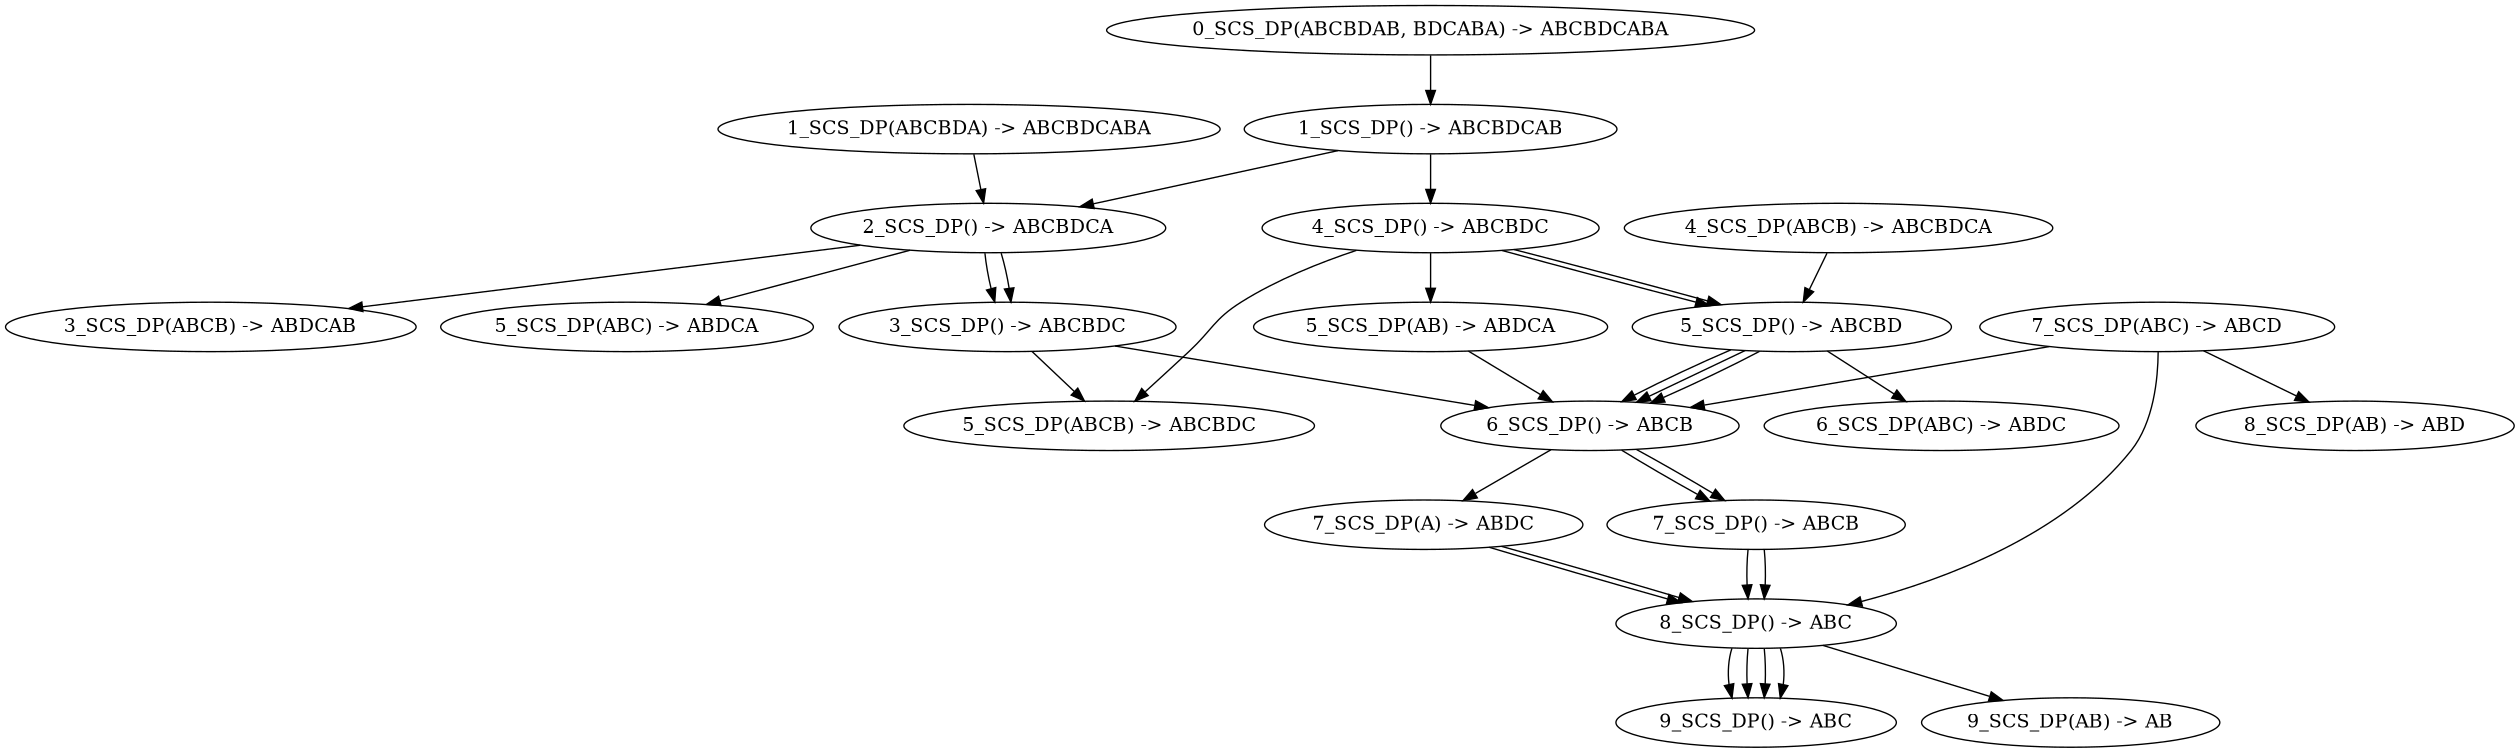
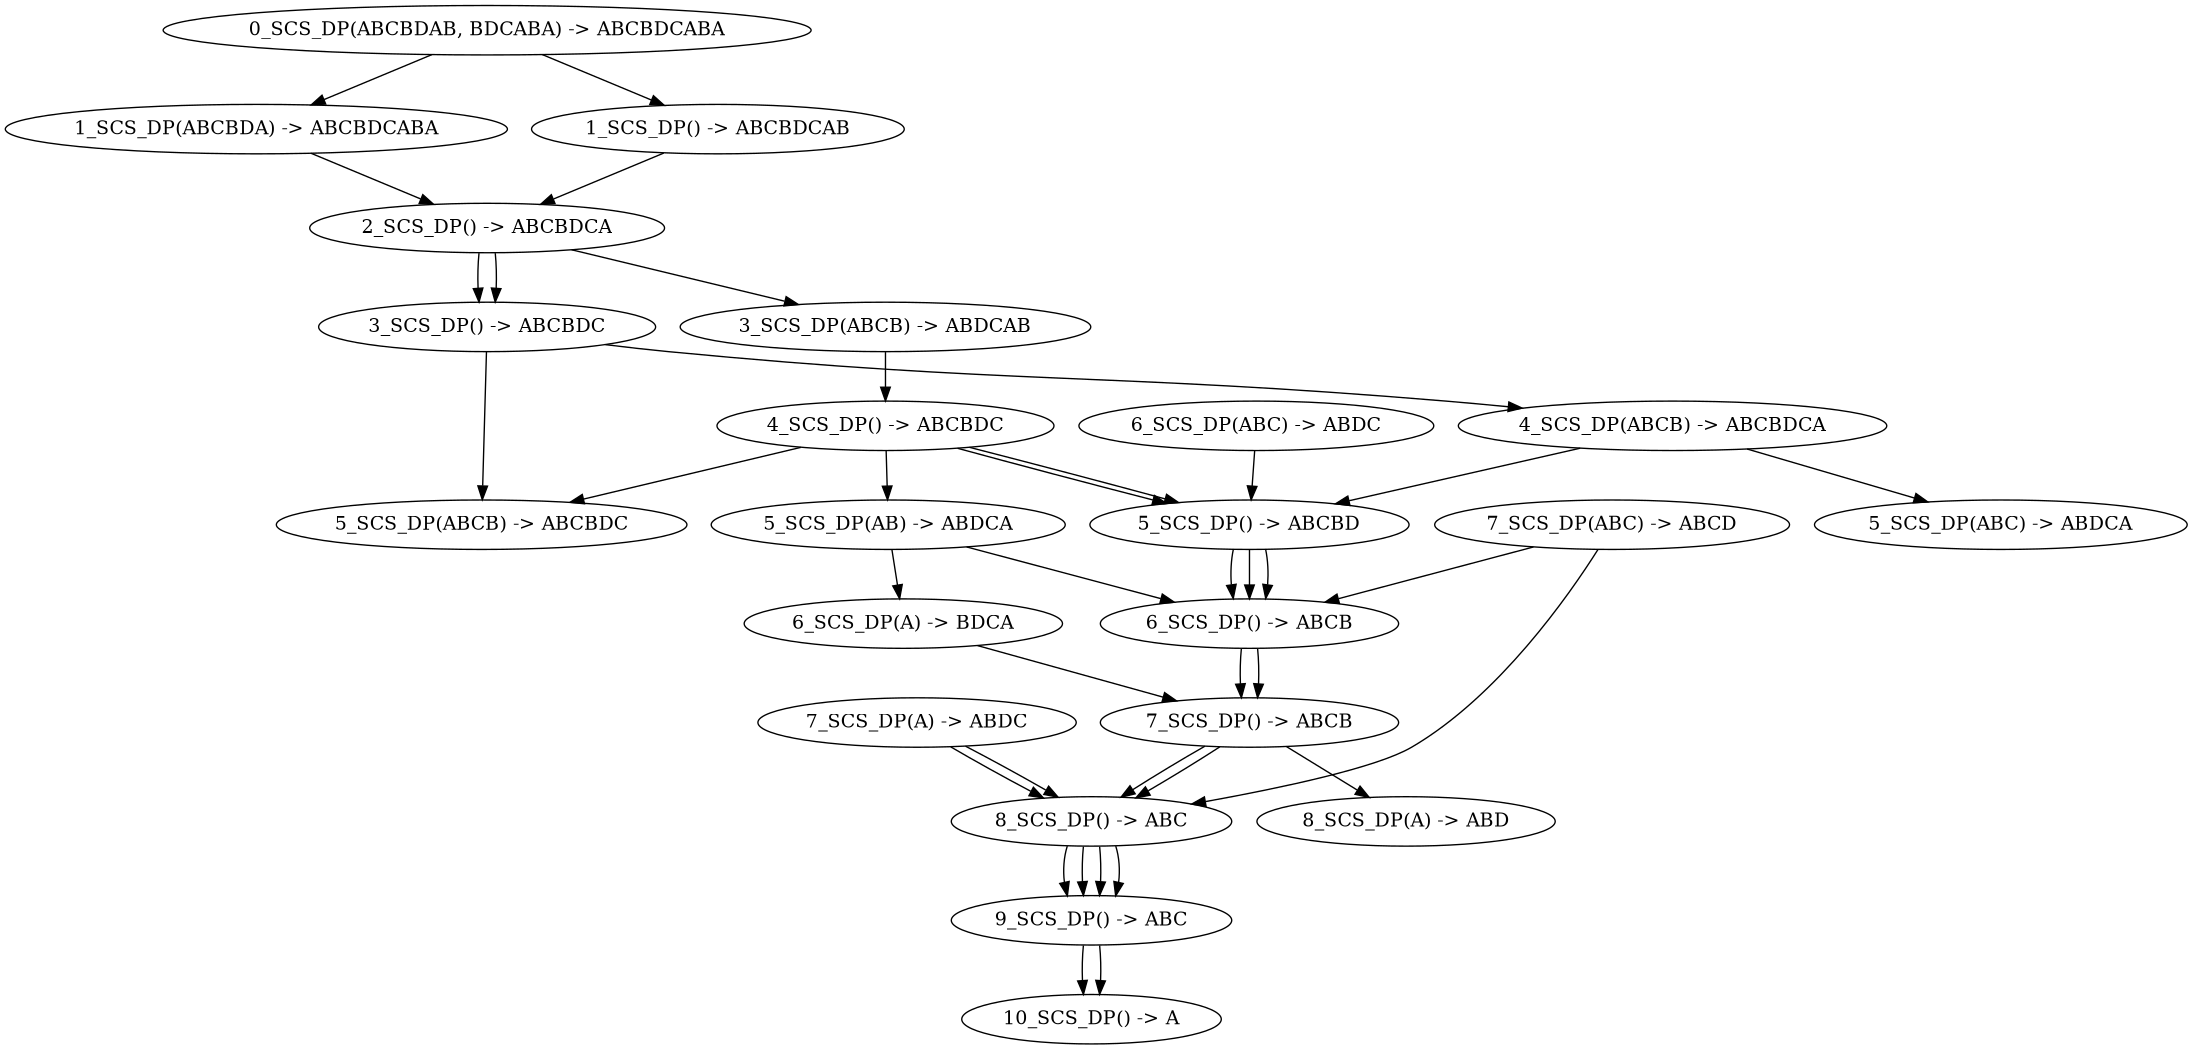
none -> (378, 77)
(1431, 172) -> (885, 378)
(815, 276) -> (1831, 473)
(1857, 370) -> (1253, 469)
(1295, 376) -> (1057, 378)
(2355, 426) -> none
(1513, 472) -> none
none -> (903, 624)
(2071, 723) -> none
none -> (1406, 821)
none -> (1092, 1019)
